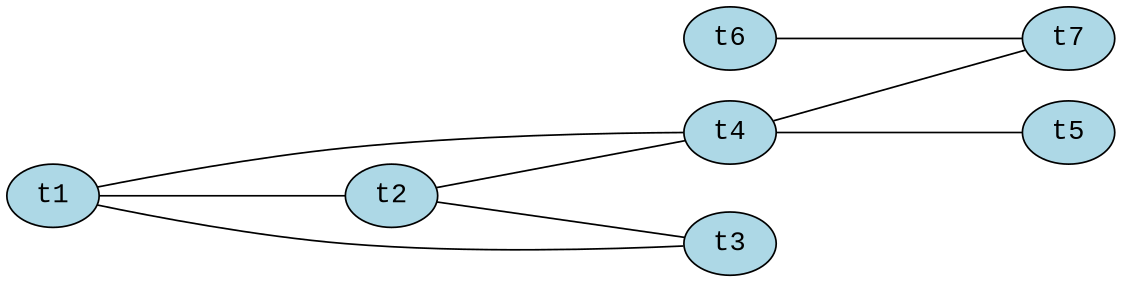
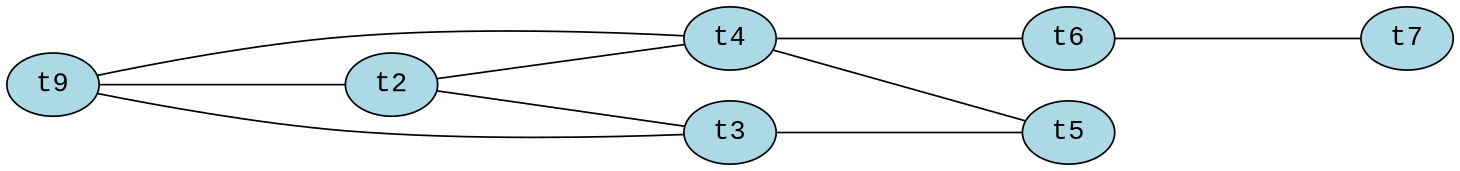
(899, 85) -> (899, 38)
none -> (899, 133)
(53, 196) -> (53, 85)
